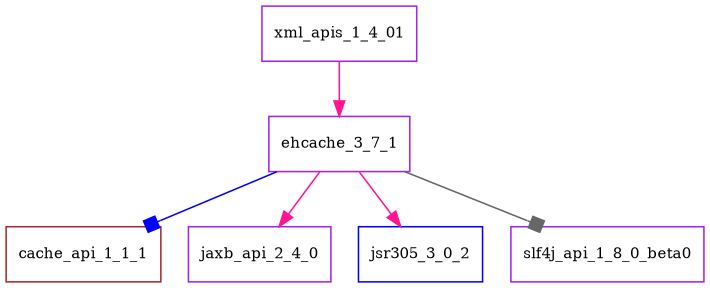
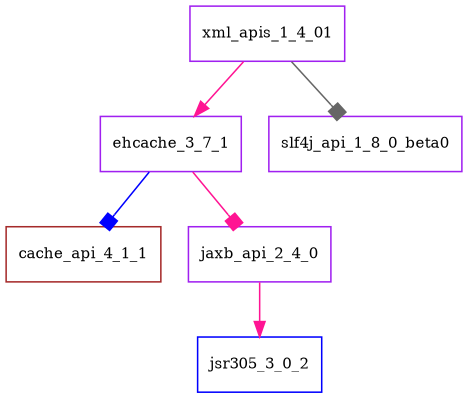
(304, 193) -> (210, 193)
(375, 193) -> (260, 302)
(466, 196) -> (311, 83)
(83, 254) -> (83, 254)
